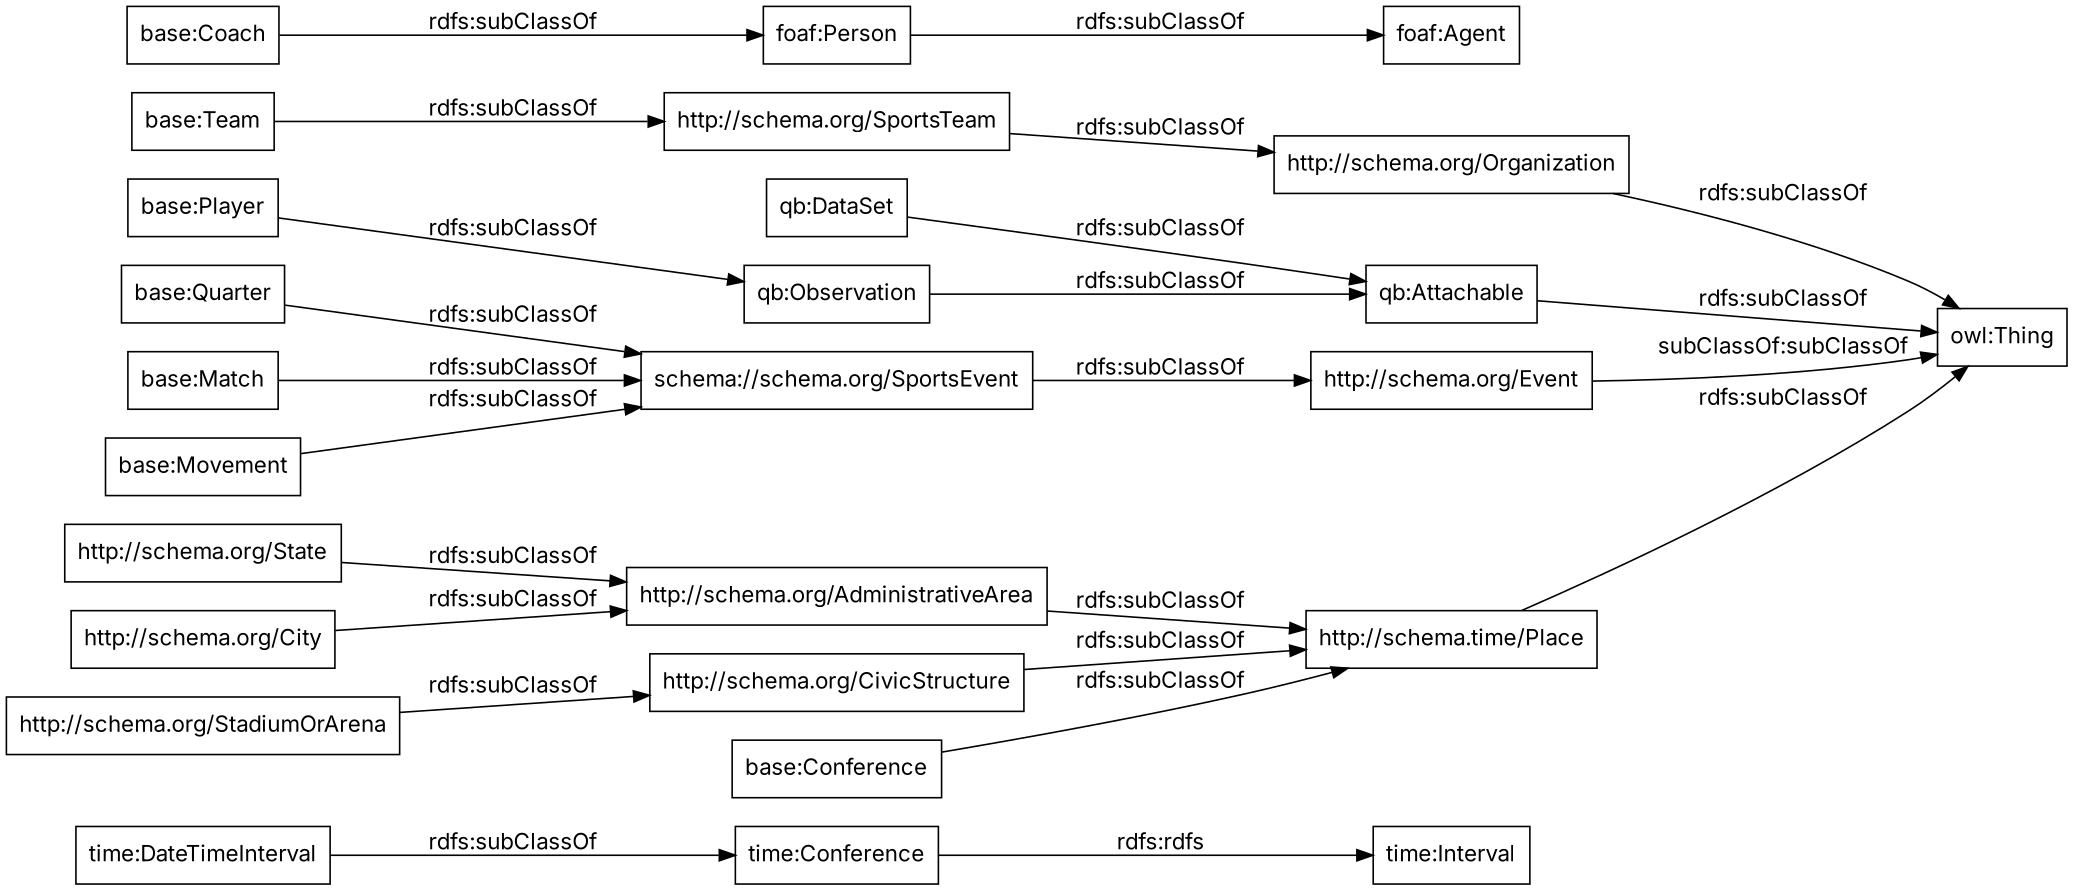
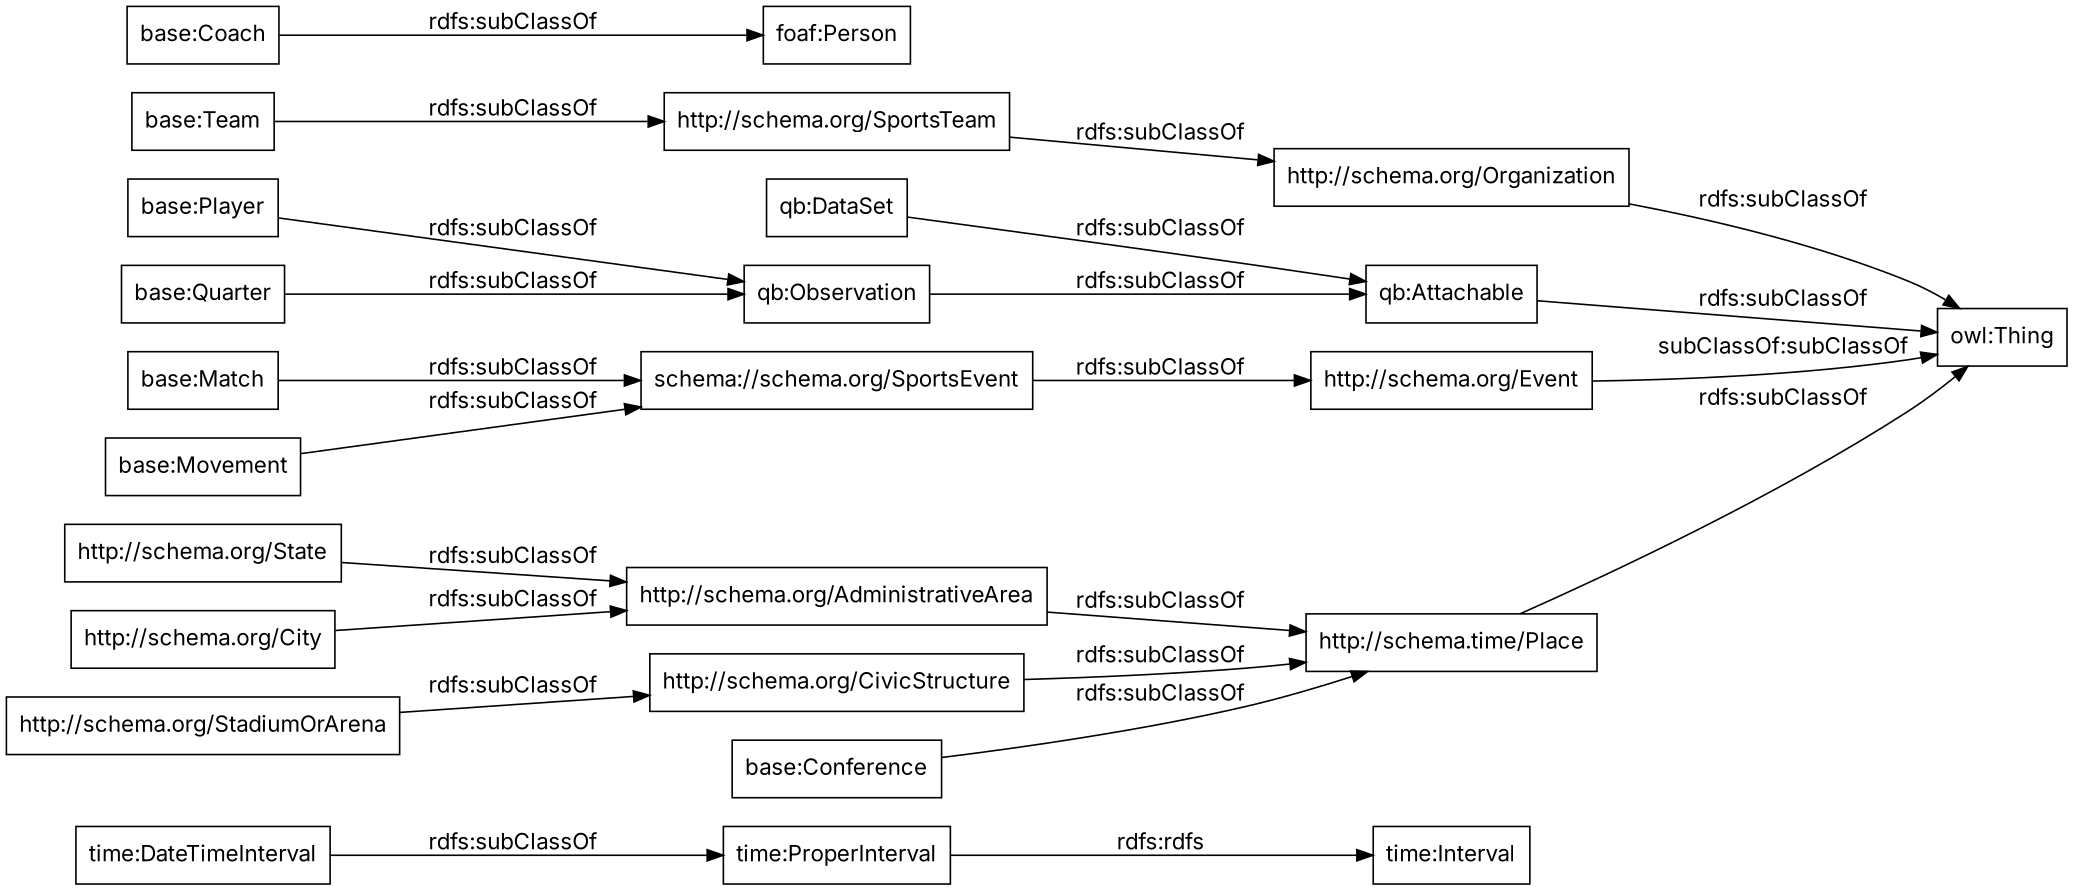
(1452, 35) -> none
(455, 328) -> (506, 294)
(837, 855) -> (837, 855)
